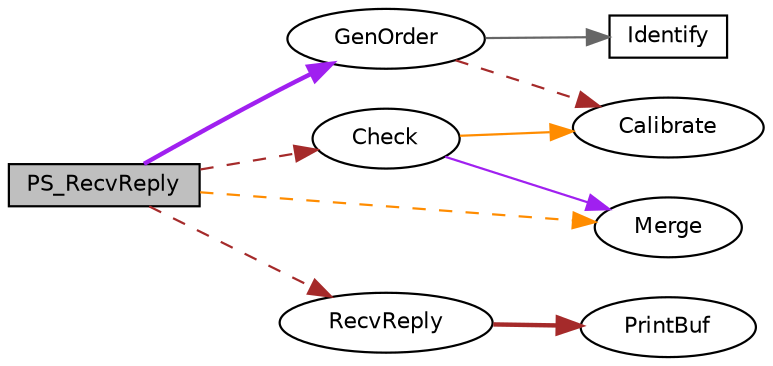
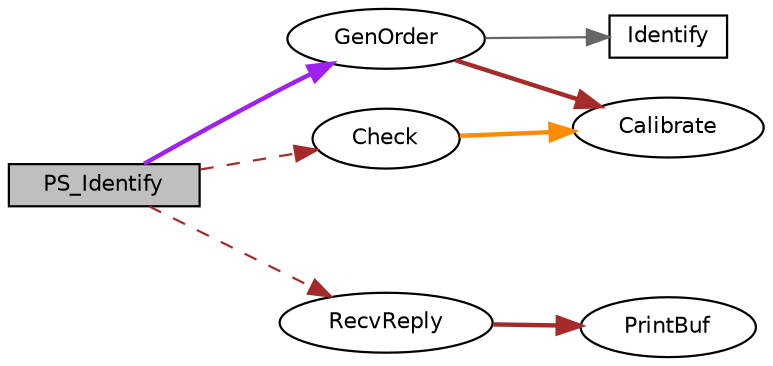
(517, 80) -> (517, 80)
(505, 134) -> (505, 134)
(104, 185) -> (104, 185)
(668, 227) -> none
